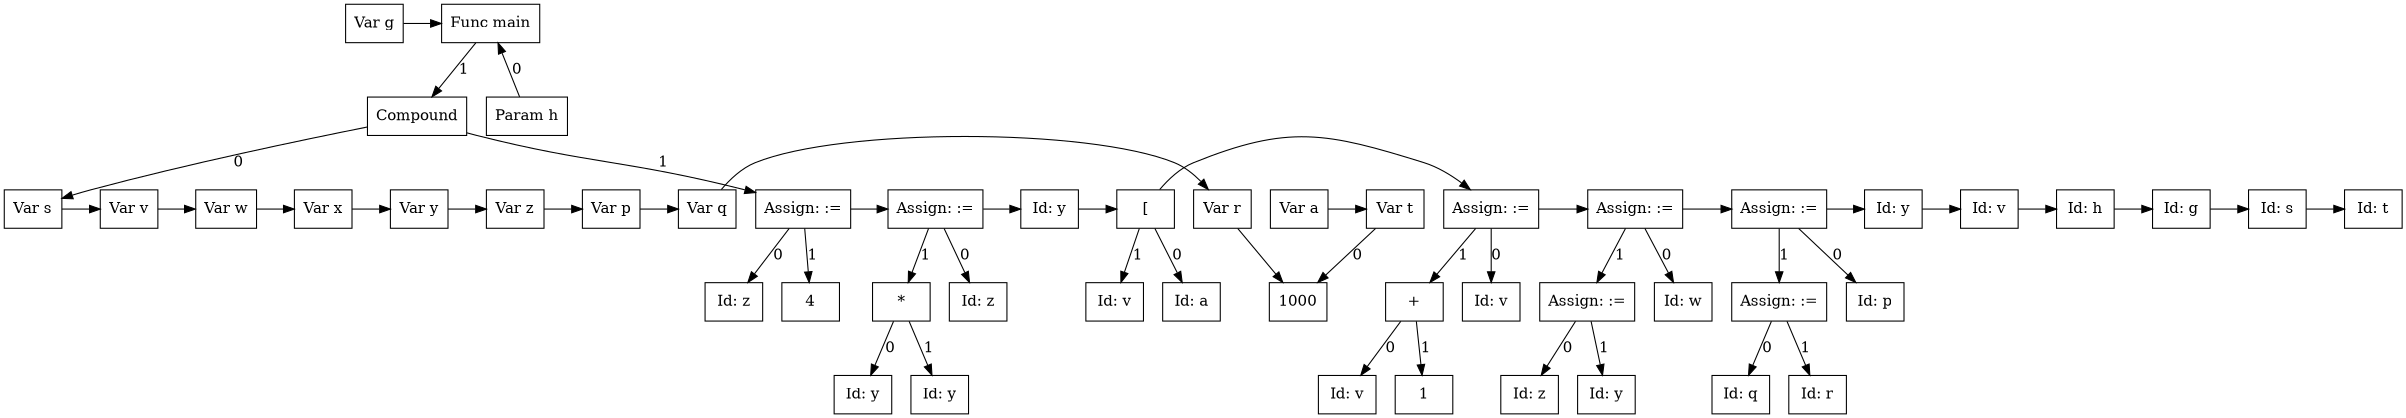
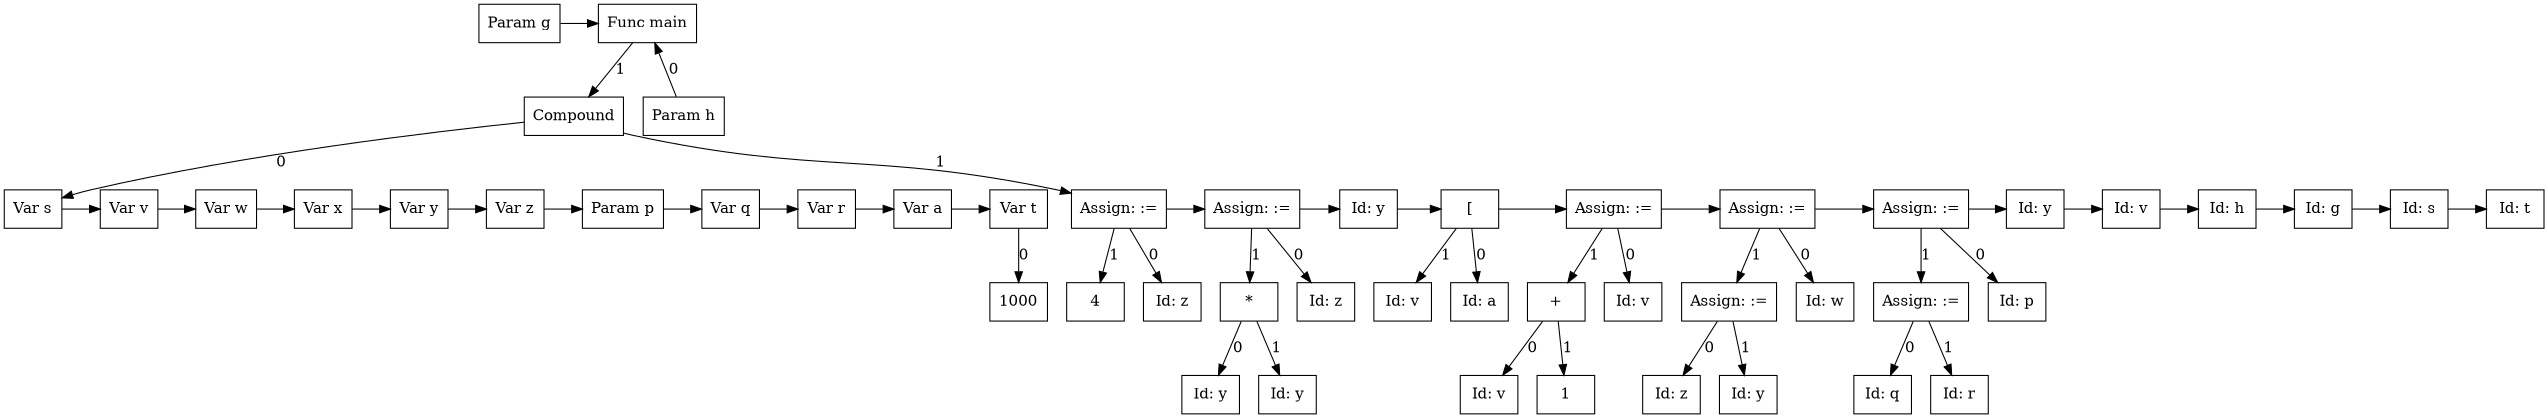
(374, 23) -> (519, 23)
(611, 209) -> (623, 209)
(1257, 251) -> (869, 209)
